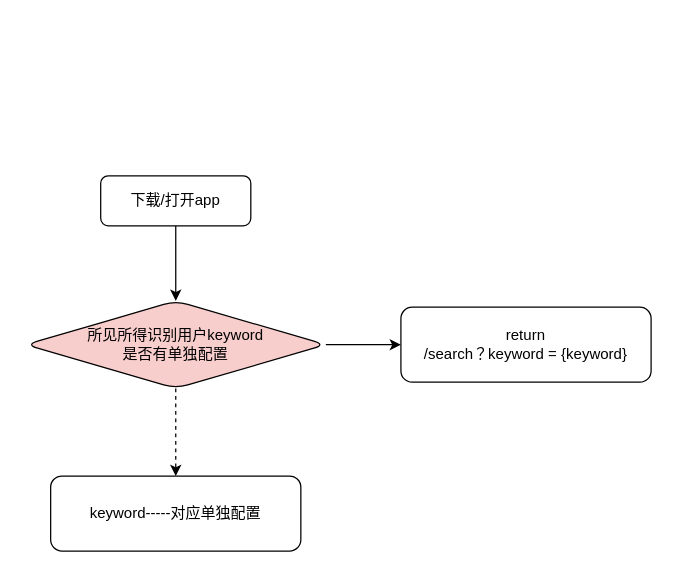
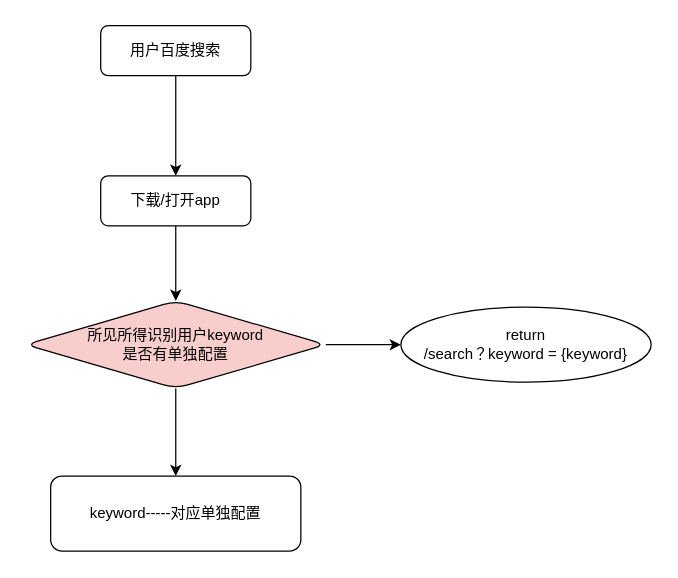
none -> (176, 51)
none -> (176, 122)
(526, 344) -> (526, 344)
(176, 426) -> (176, 426)
